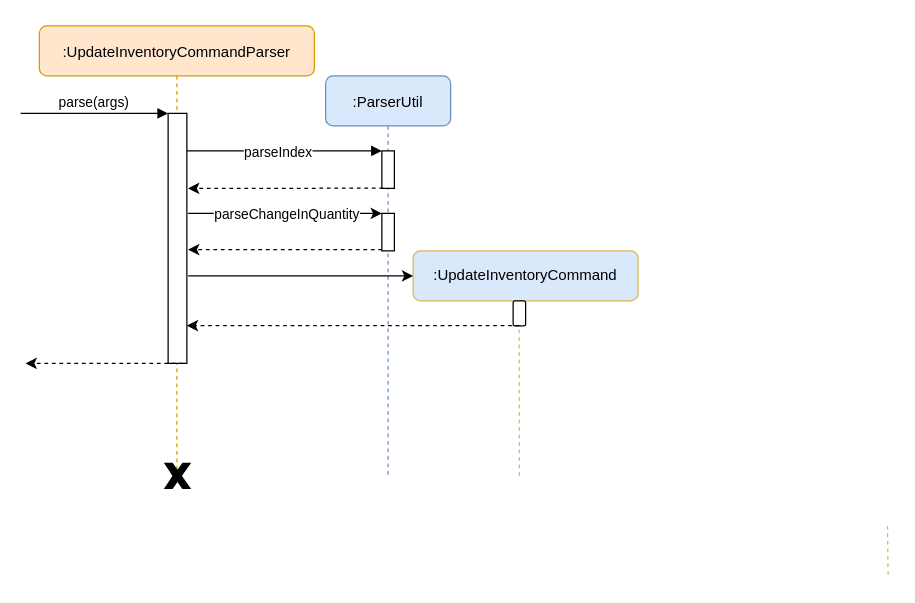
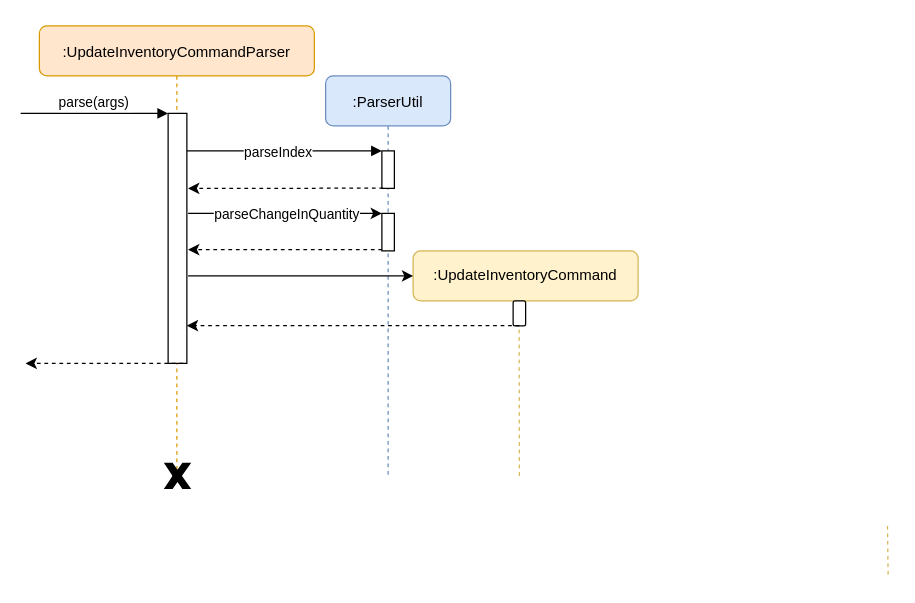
(526, 276) -> (526, 276)
